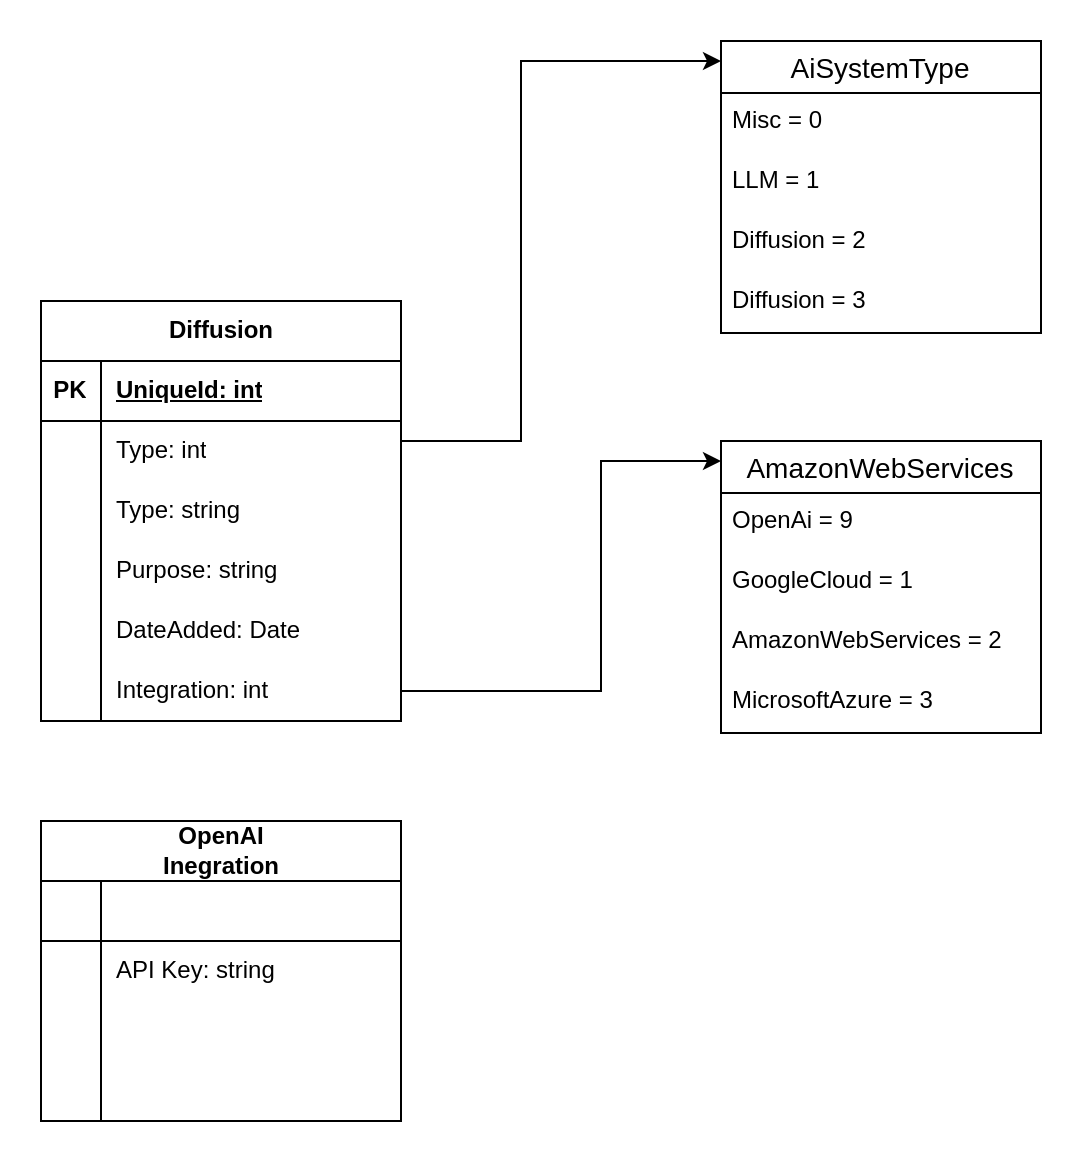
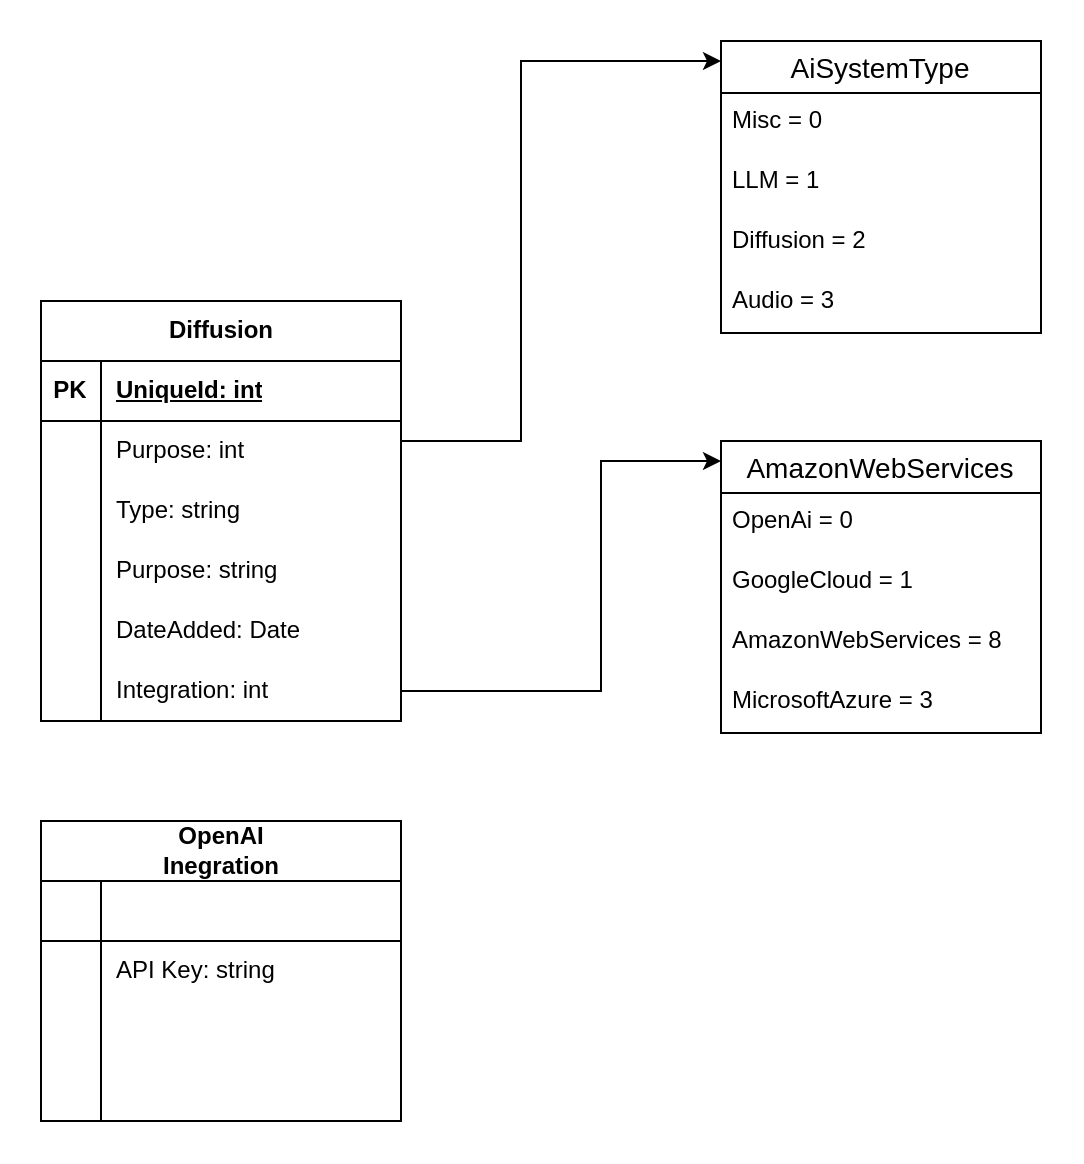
(808, 301) -> (784, 301)
(168, 451) -> (188, 451)
(791, 521) -> (791, 521)
(865, 641) -> (865, 641)
